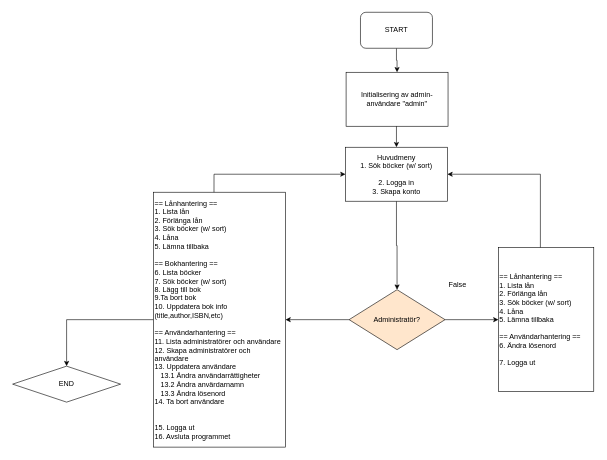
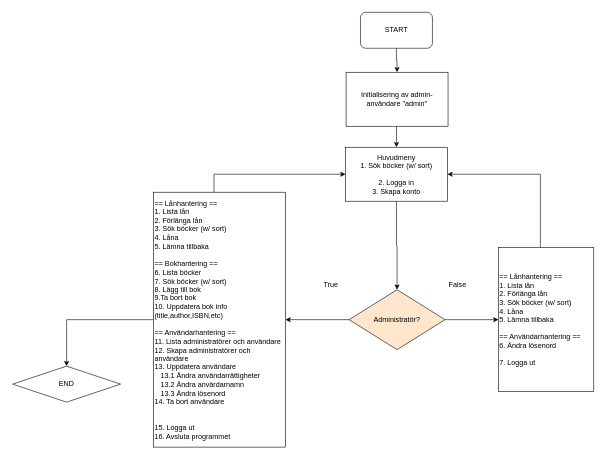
none -> (331, 285)
